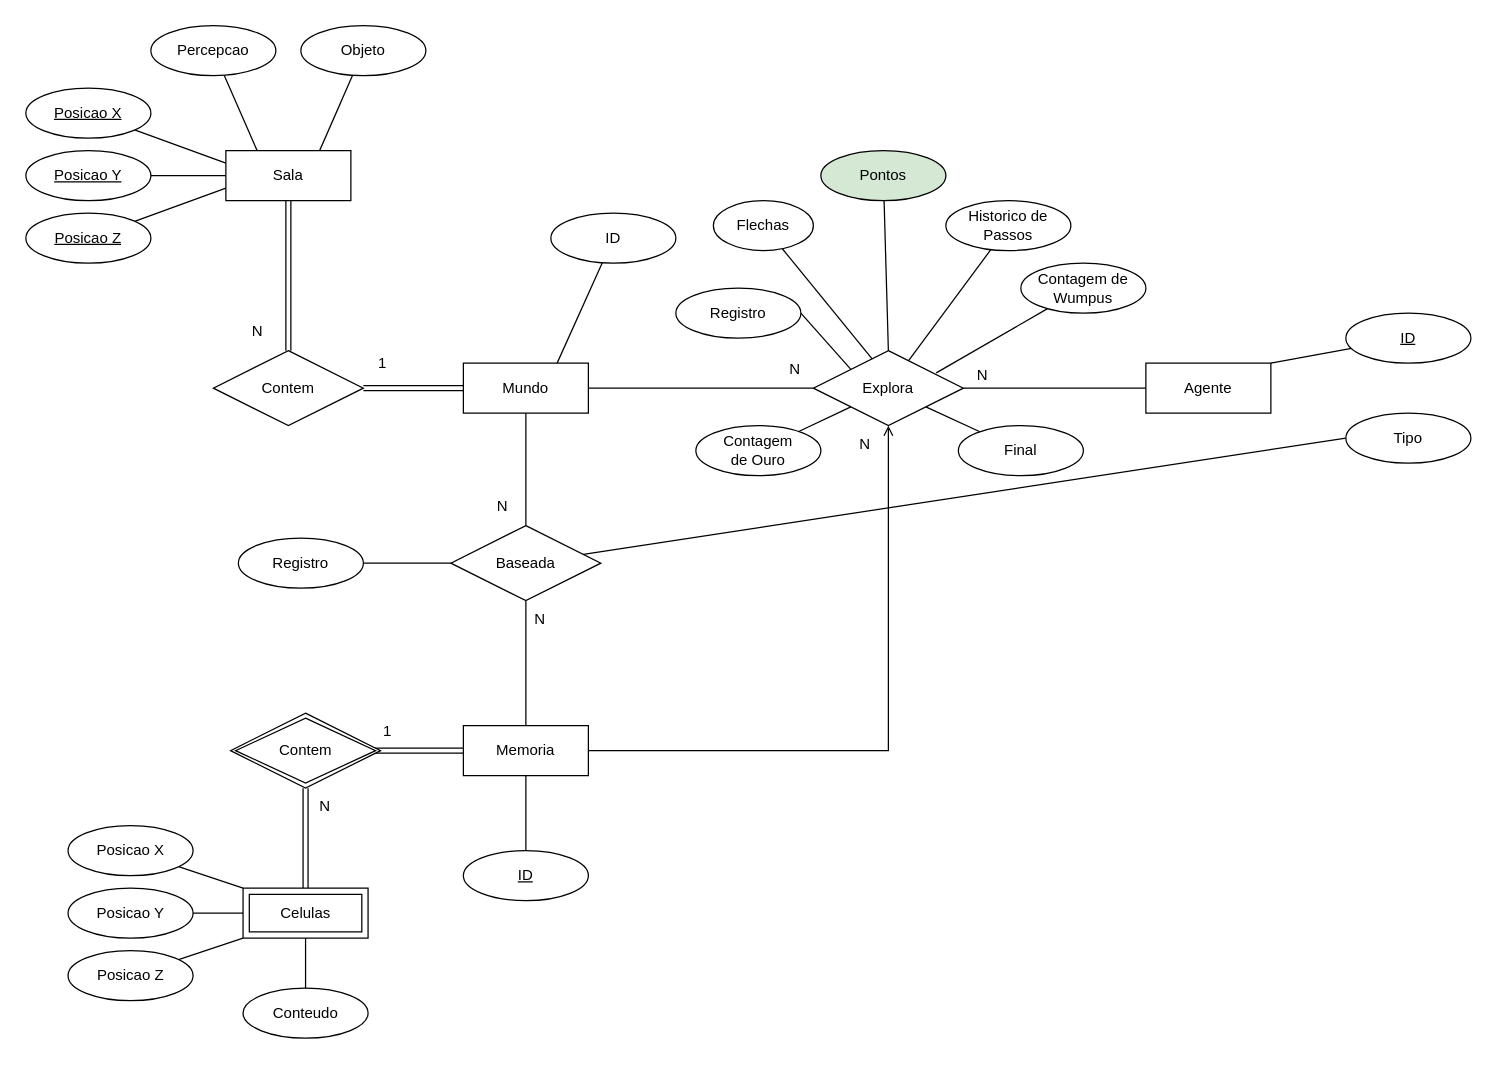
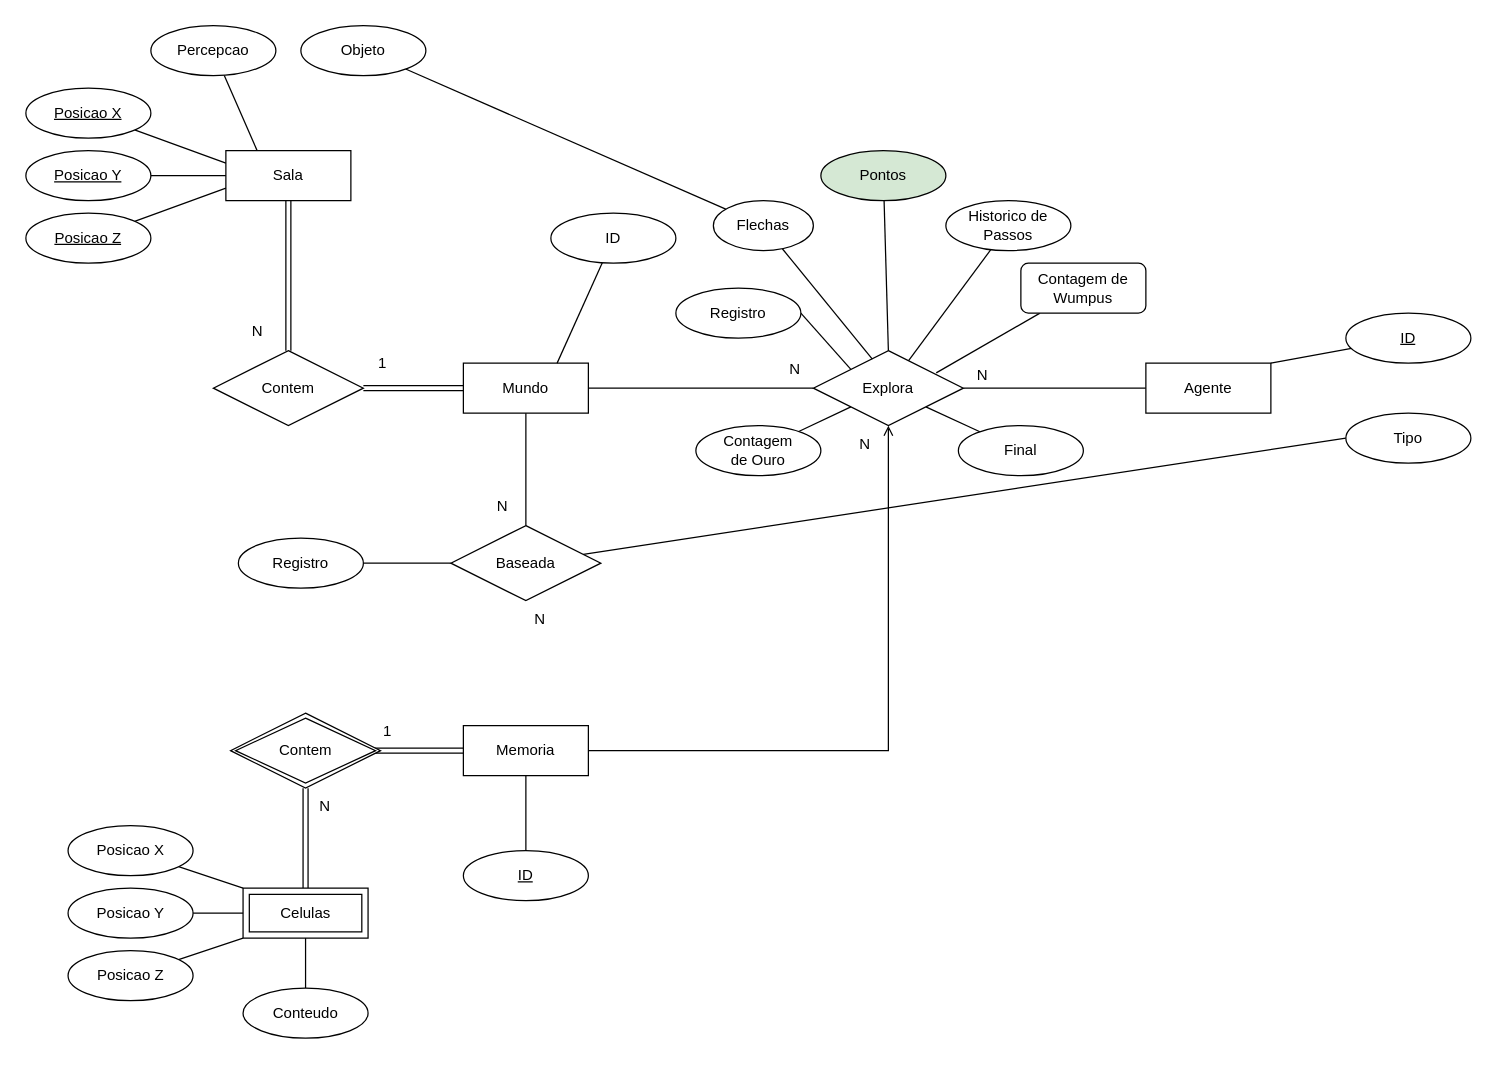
(336, 113) -> (565, 139)
(1083, 288) -> (1083, 288)
(526, 663) -> none
